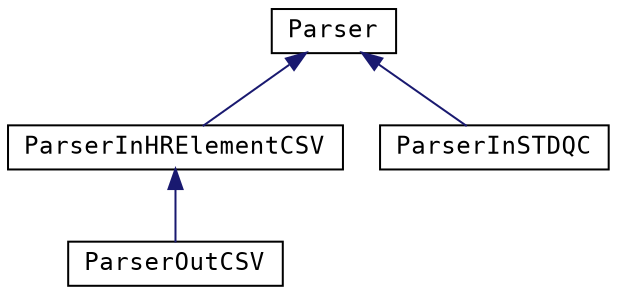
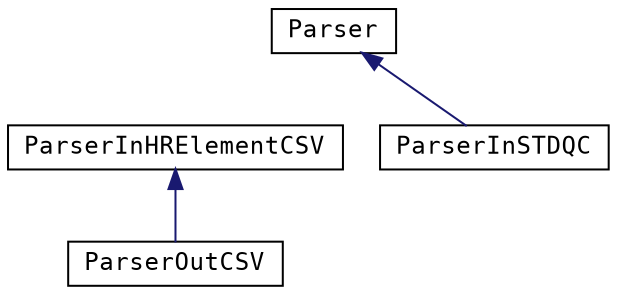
(246, 95) -> none
